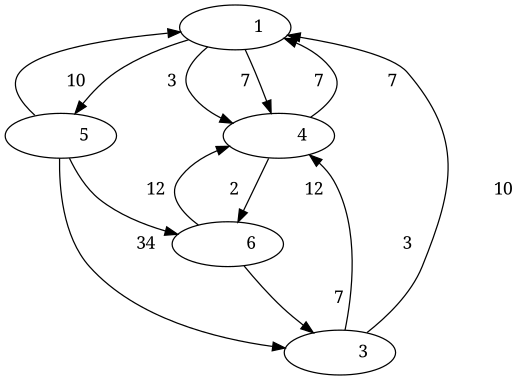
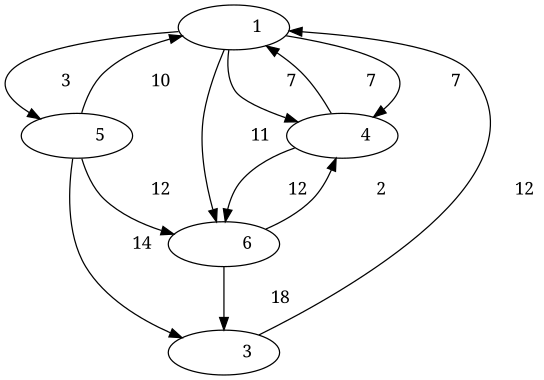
none -> (202, 128)
(483, 190) -> (504, 190)
(351, 243) -> none
(125, 244) -> (121, 244)
(316, 298) -> (259, 298)
